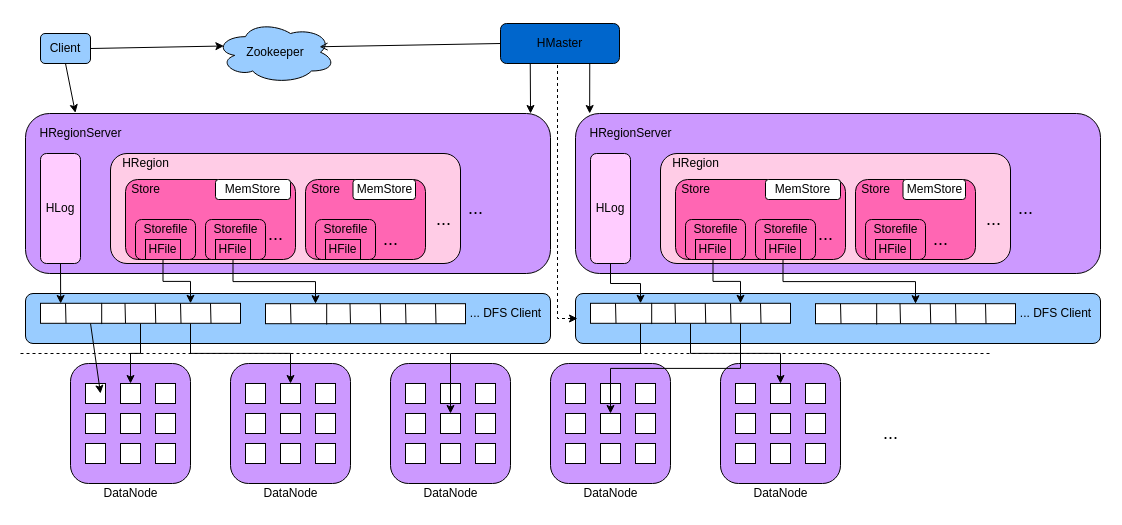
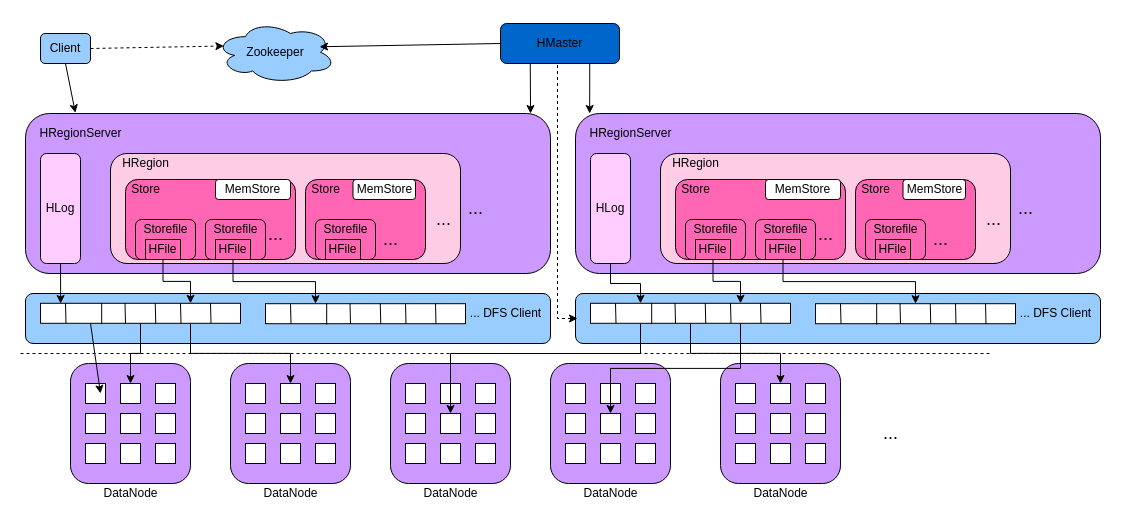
(154, 47) -> (154, 47)
(326, 47) -> (328, 47)
